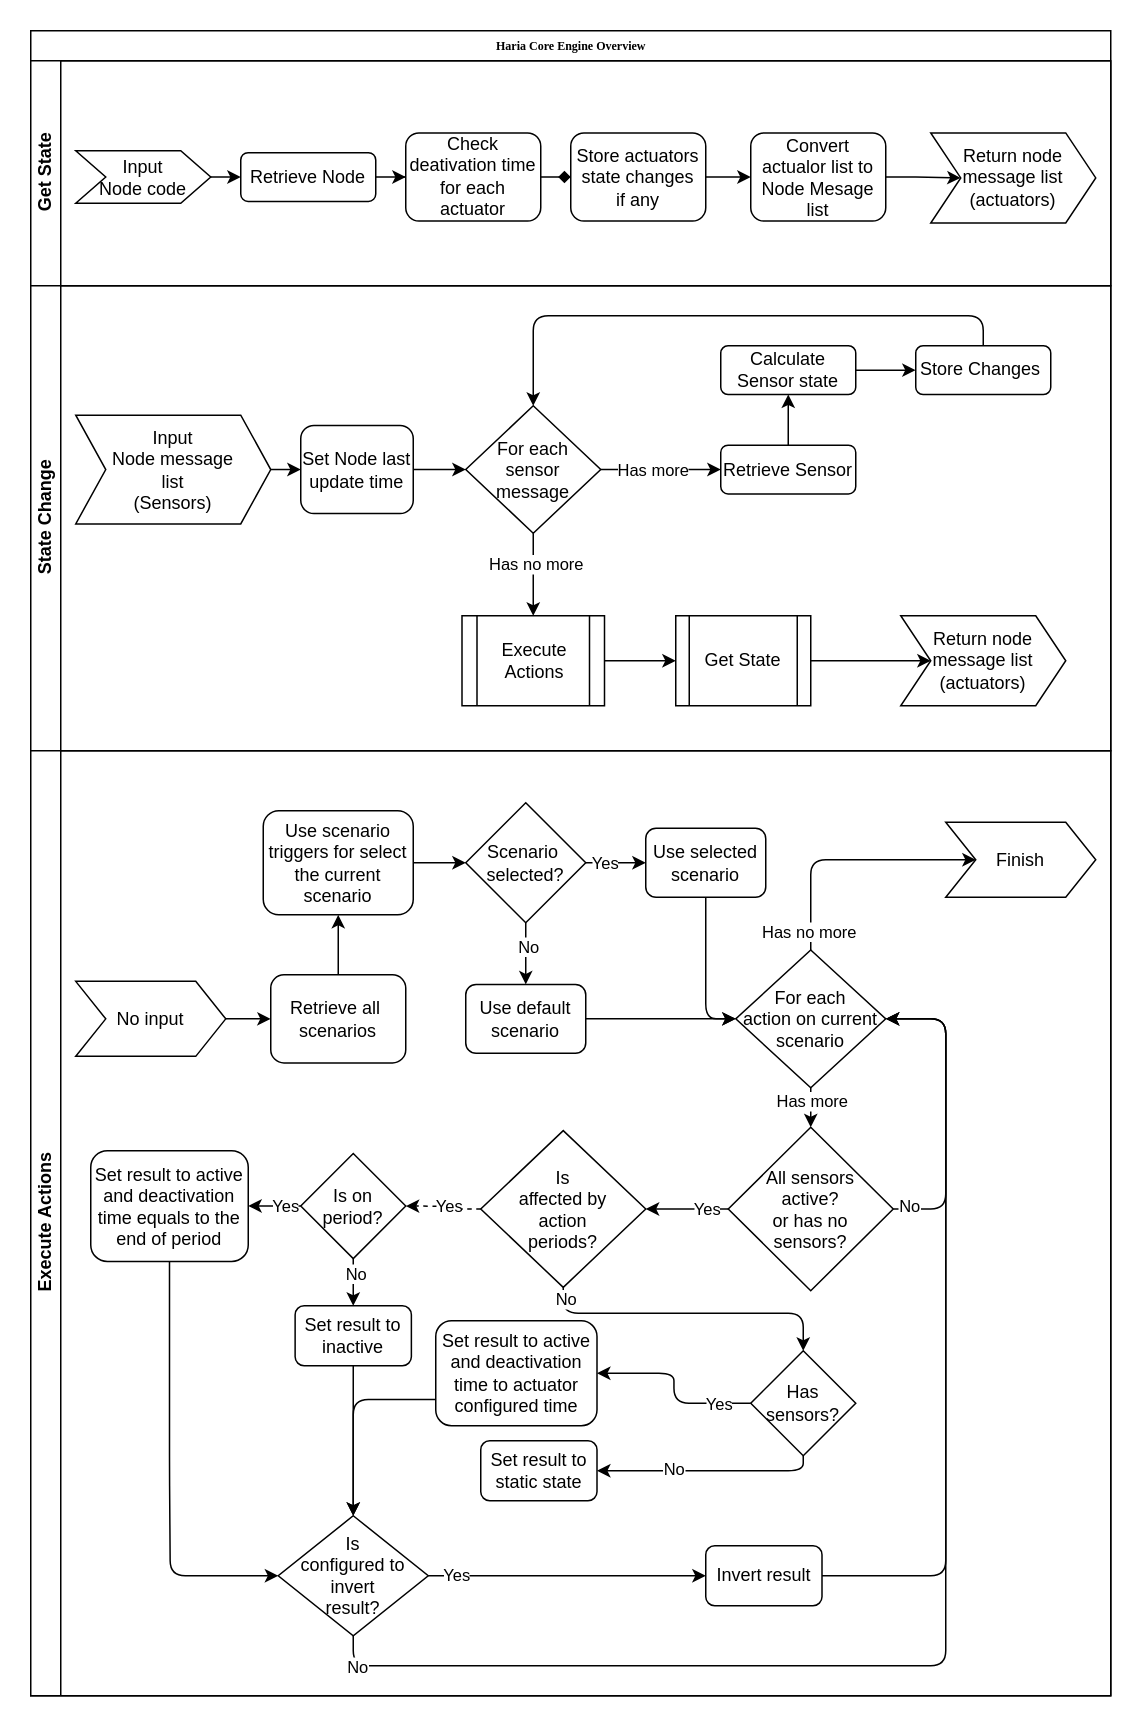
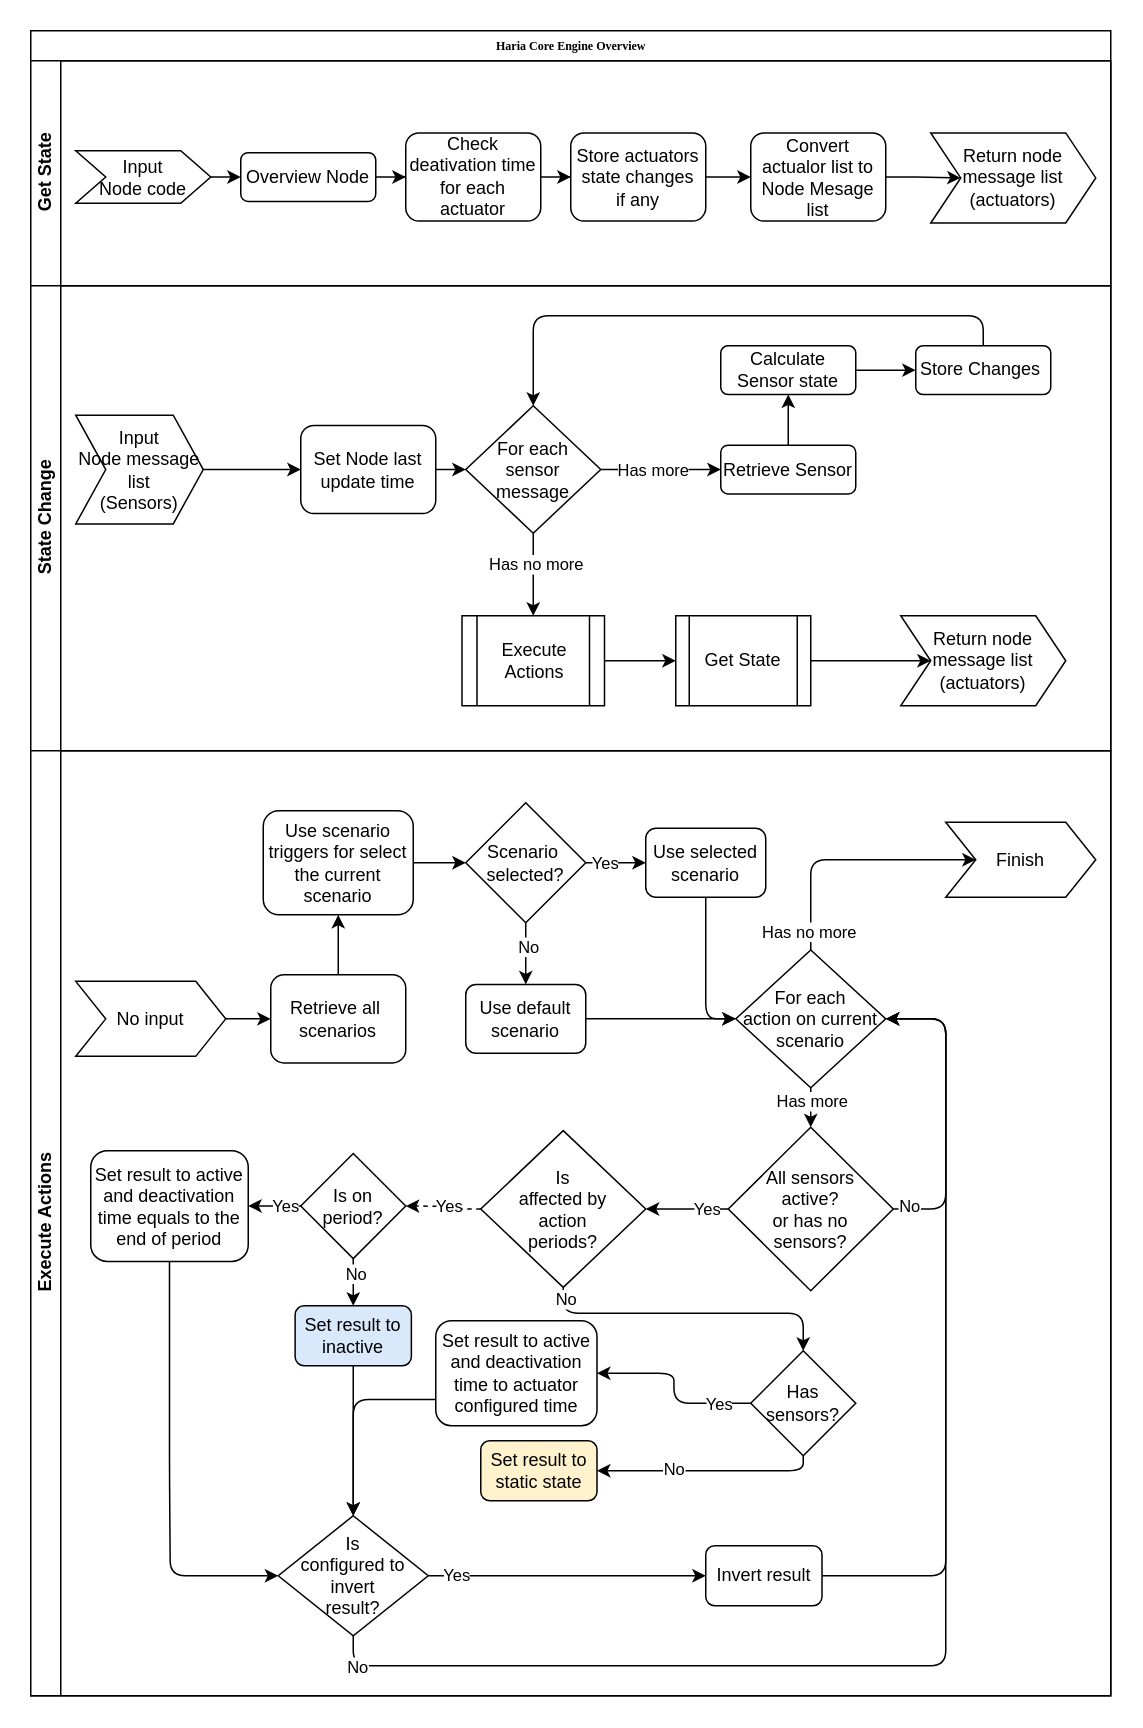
(558, 177) -> (559, 177)
(308, 178) -> (308, 178)
(173, 470) -> (140, 470)
(357, 470) -> (368, 470)
(353, 1336) -> (353, 1336)
(539, 1471) -> (539, 1471)
